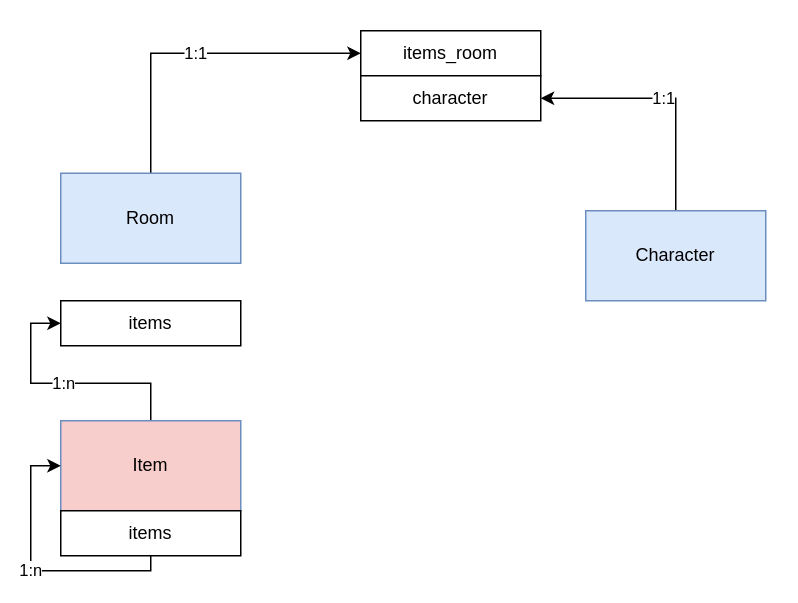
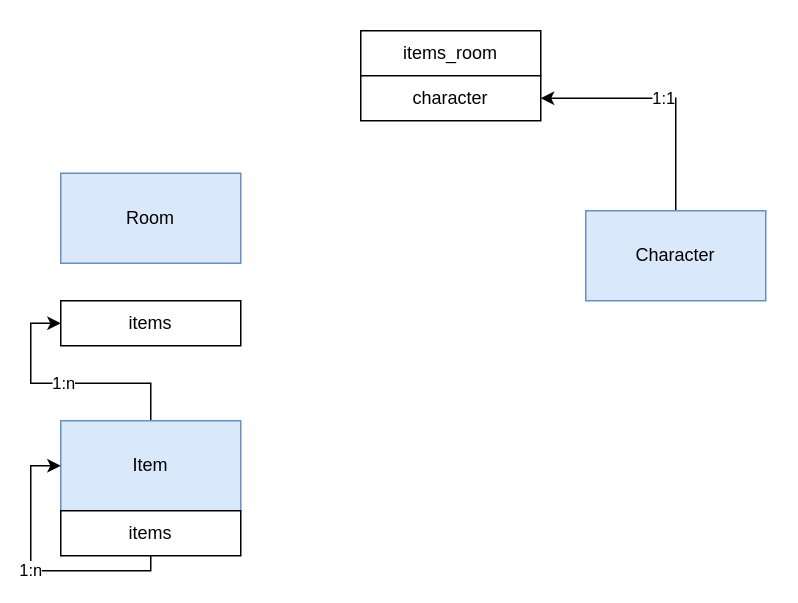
(191, 53) -> none
(151, 466) -> (151, 466)
